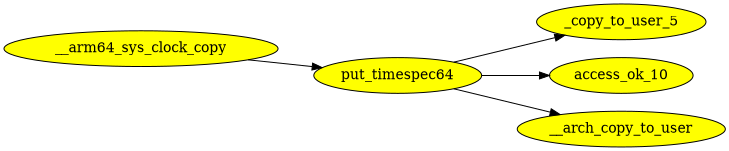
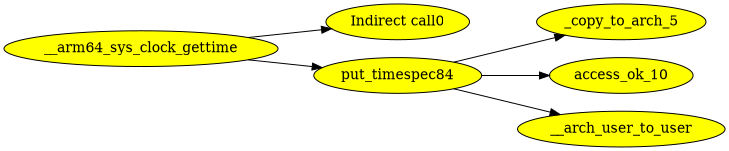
none -> (398, 22)
(621, 22) -> (621, 22)
(141, 49) -> (141, 49)
(398, 75) -> (398, 75)
(621, 129) -> (621, 129)
